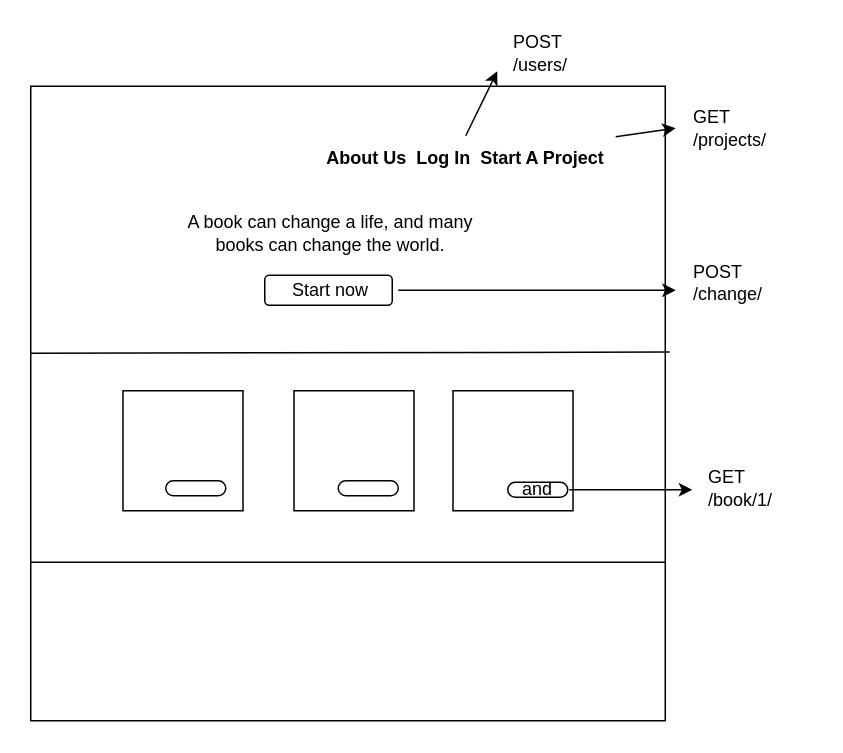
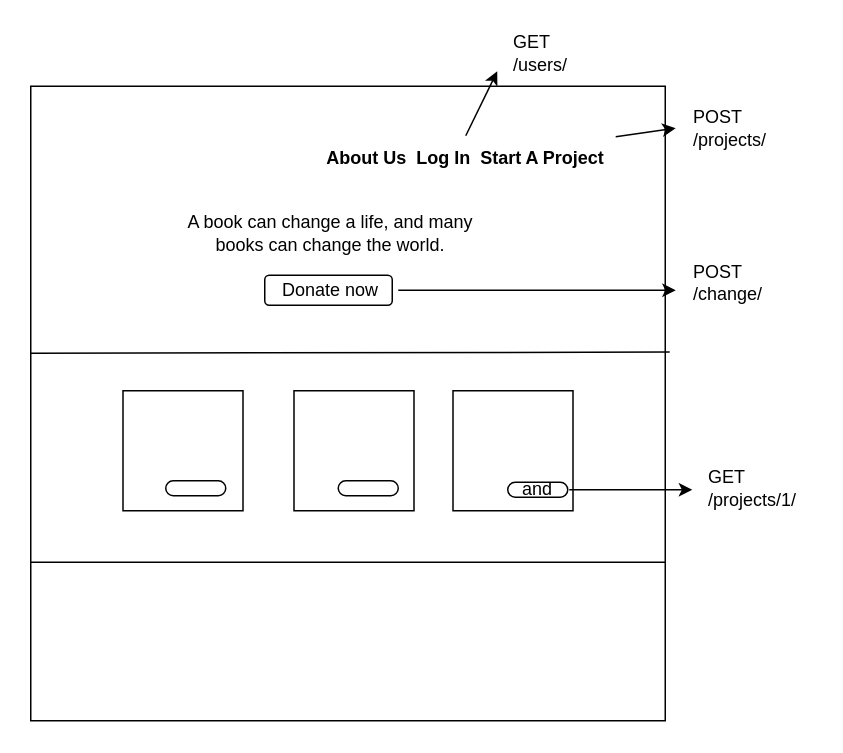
(549, 53) -> (549, 53)
(737, 128) -> (737, 128)
(331, 290) -> (331, 290)
(749, 488) -> (760, 488)
